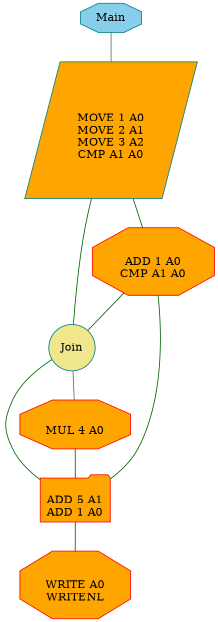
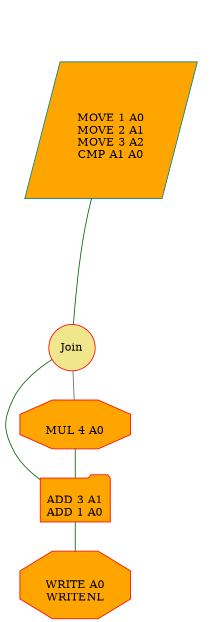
(111, 18) -> none
(153, 262) -> none
(72, 348) -> (72, 348)
(75, 500) -> (75, 500)
